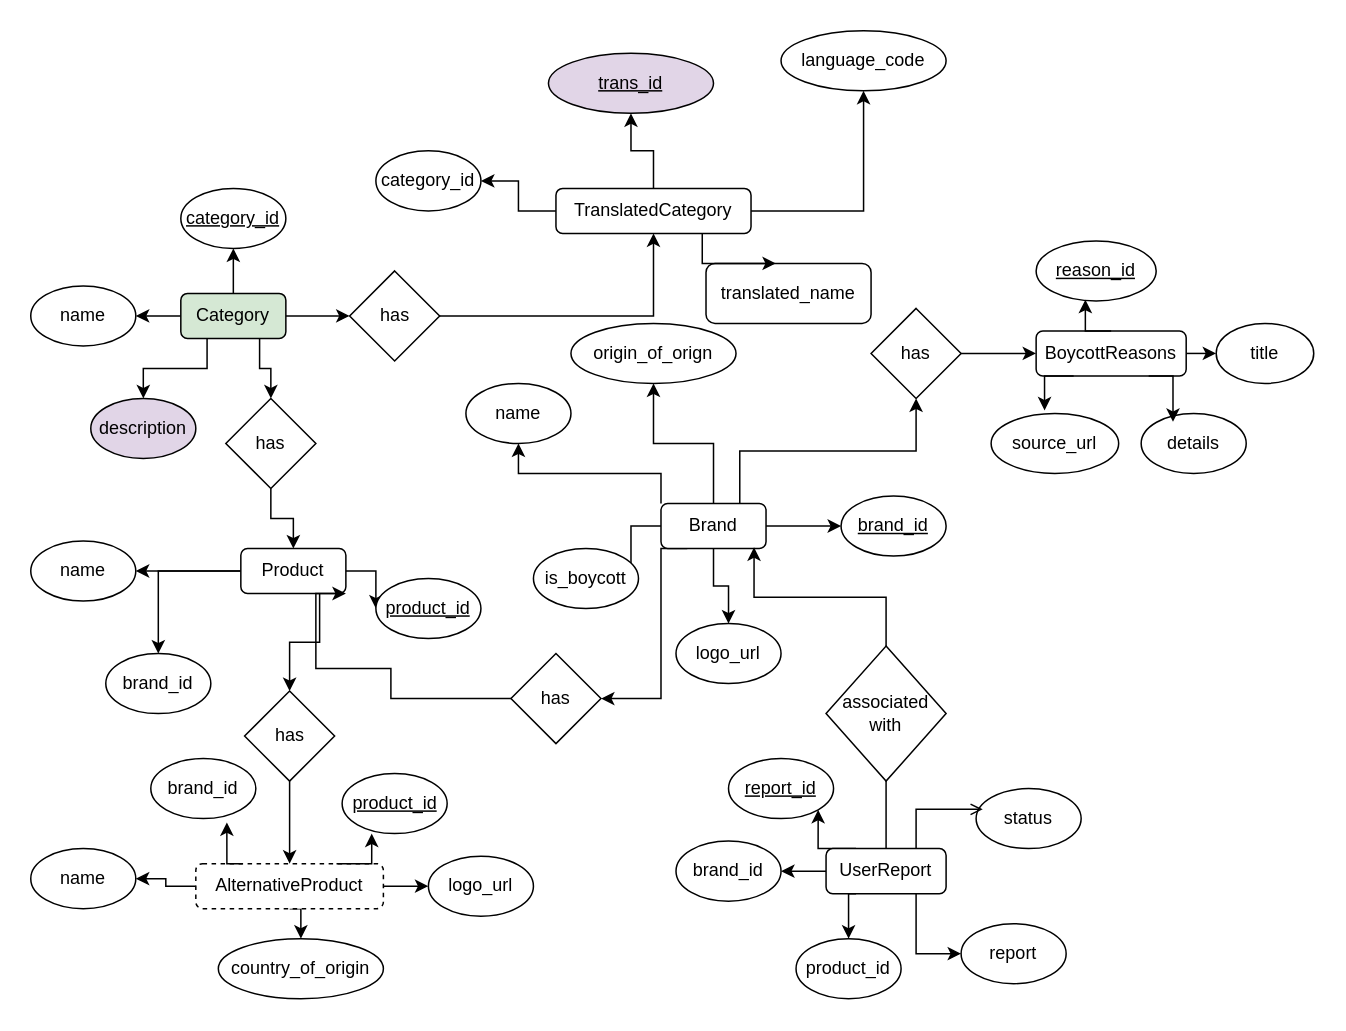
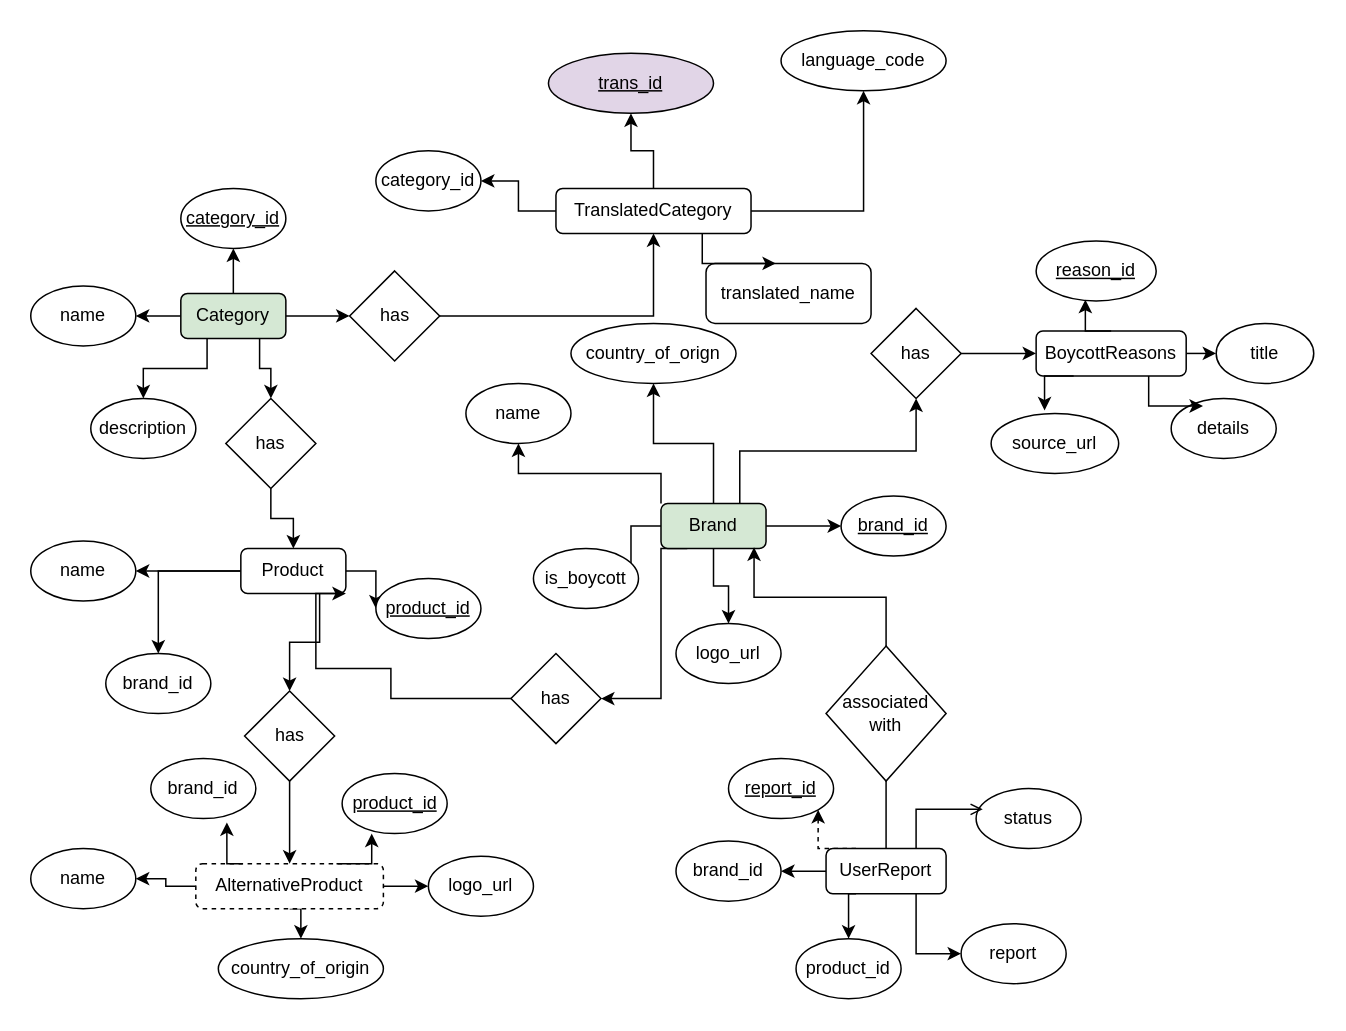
(653, 353) -> (653, 353)
(143, 428) -> (143, 428)
(1193, 443) -> (1223, 428)
(713, 526) -> (713, 526)
(818, 842) -> (818, 842)
